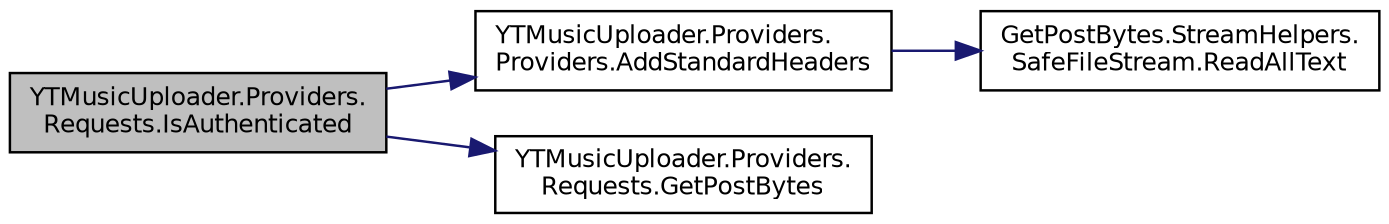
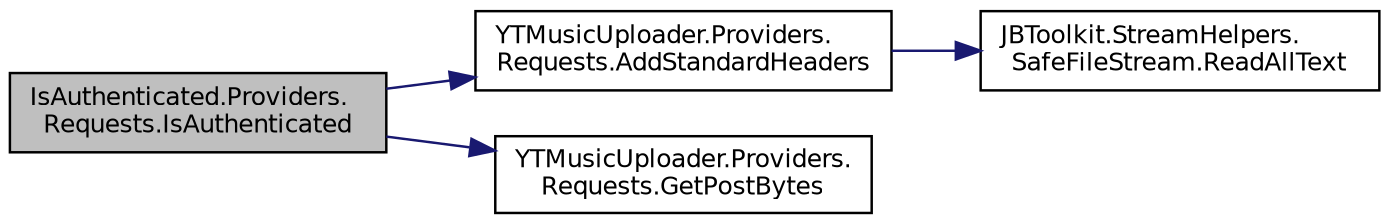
(683, 51) -> (683, 51)
(1180, 51) -> (1180, 51)
(198, 113) -> (198, 113)
